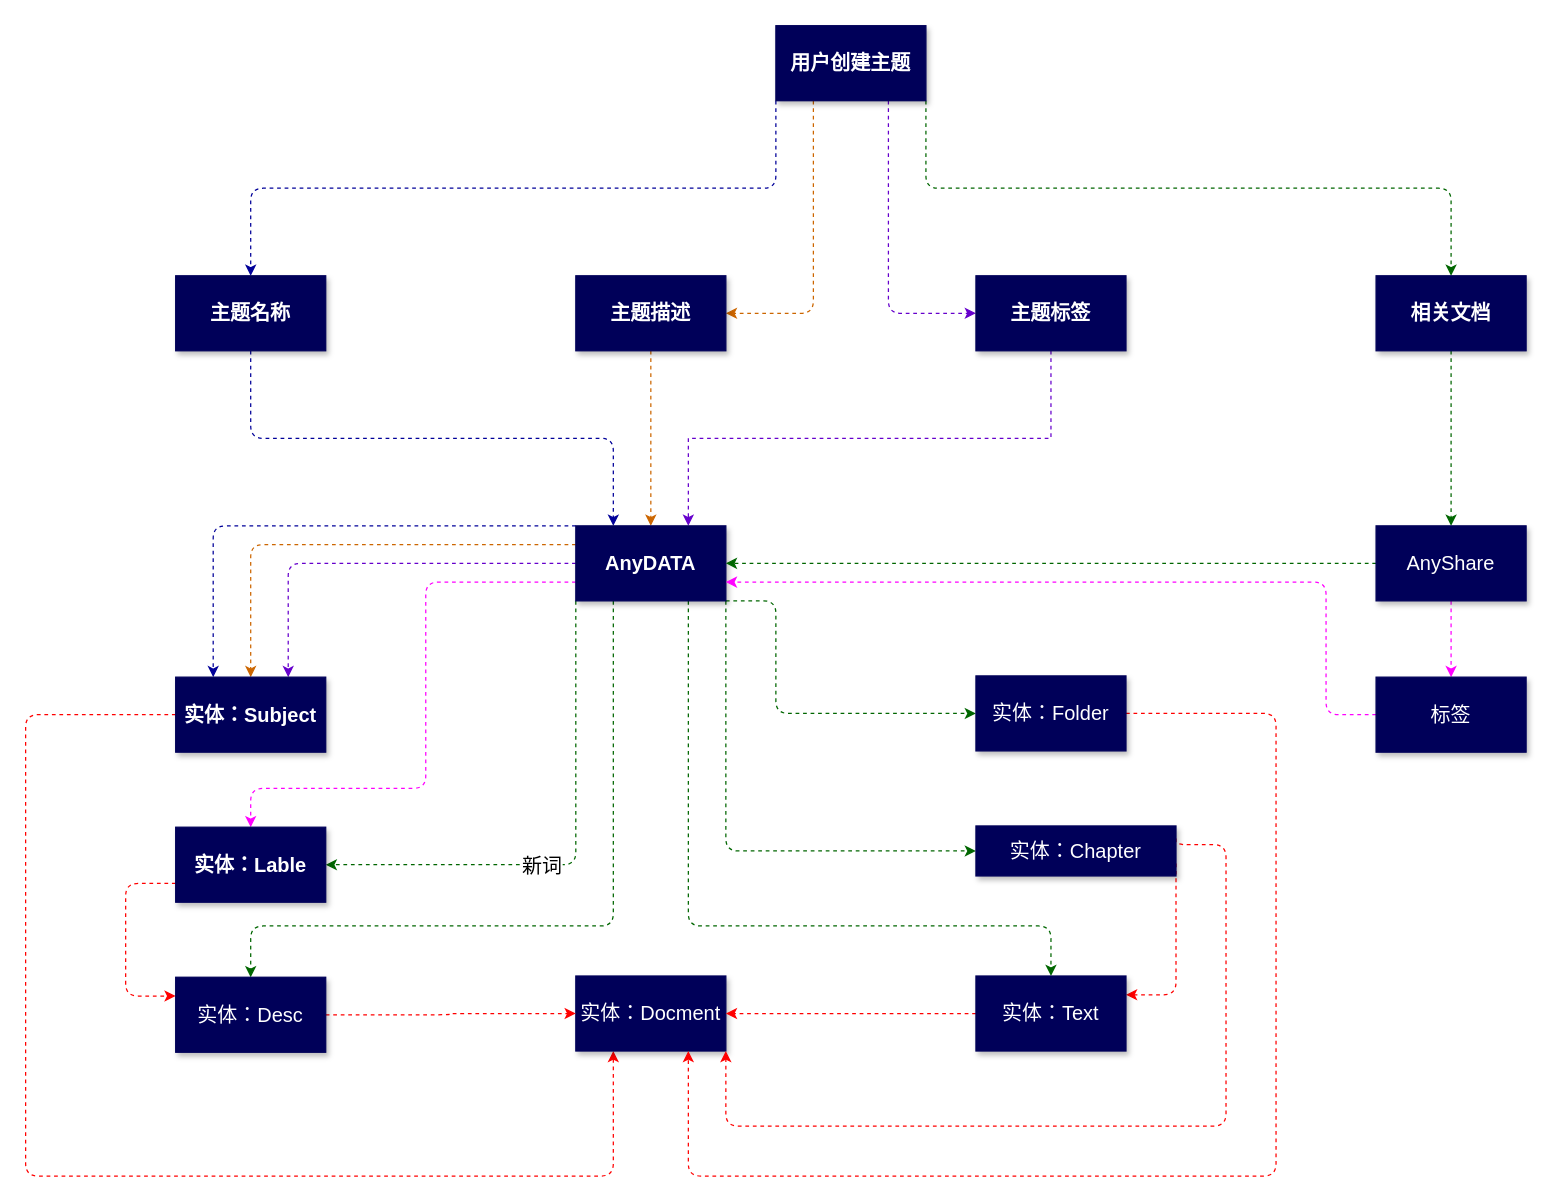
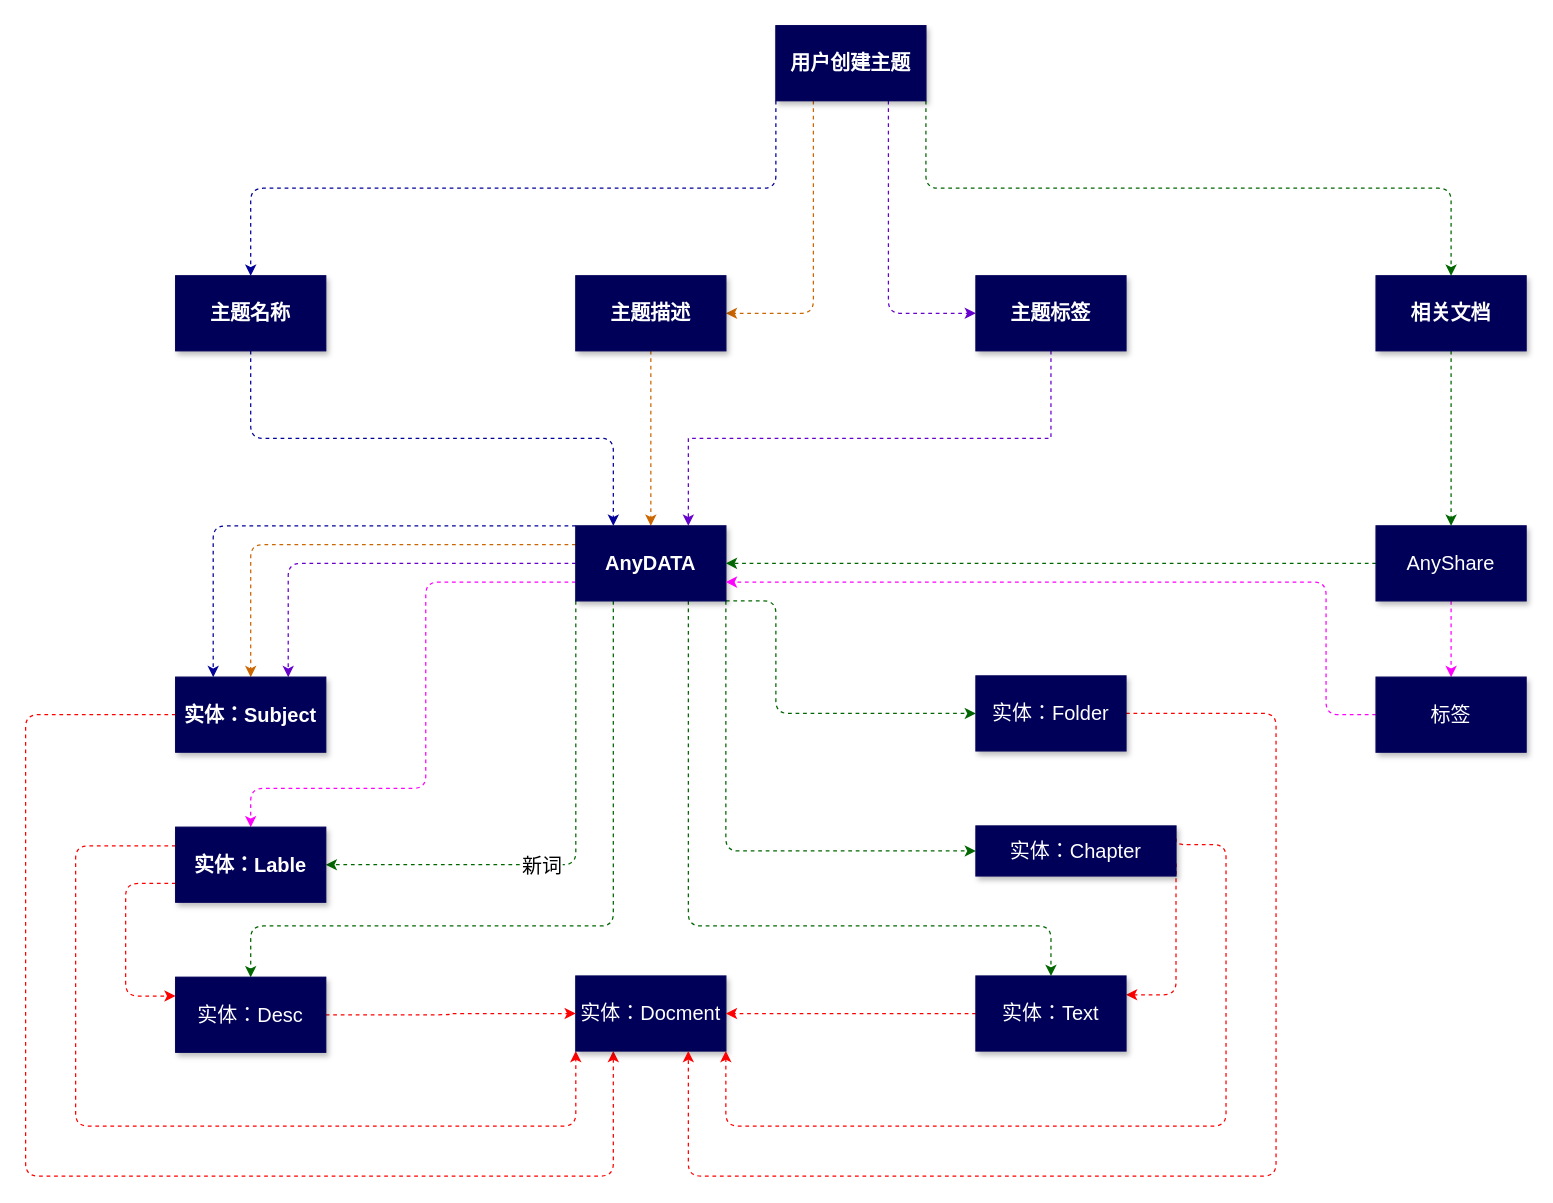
none -> (174, 1126)
